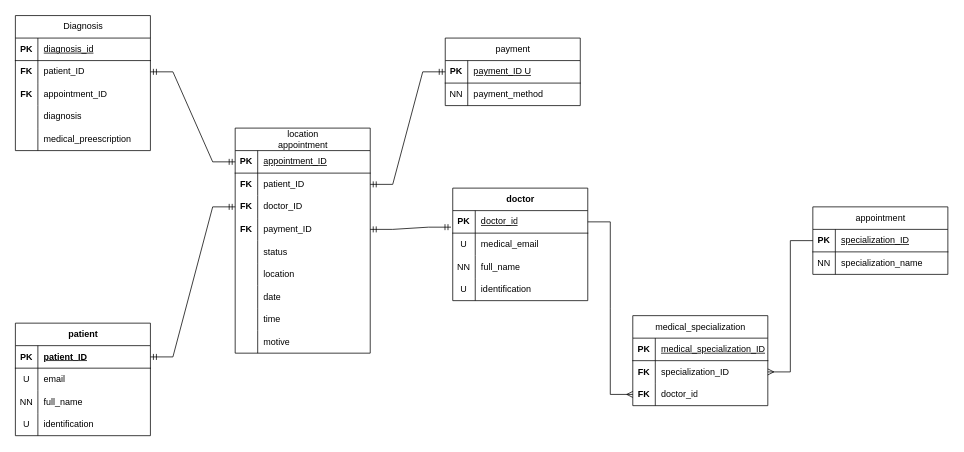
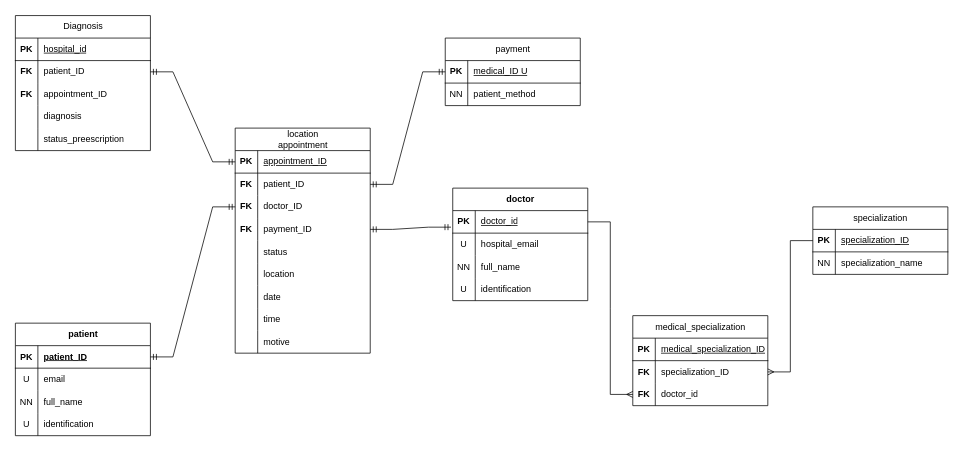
(71, 49) -> (68, 49)
(503, 72) -> (500, 72)
(509, 94) -> (508, 94)
(92, 139) -> (92, 139)
(881, 218) -> (881, 218)
(509, 244) -> (512, 244)
